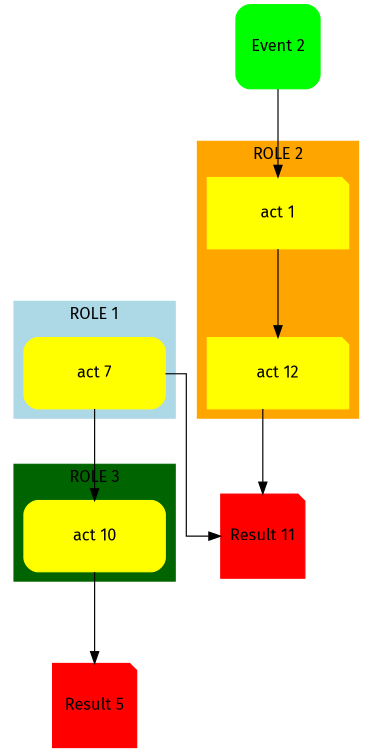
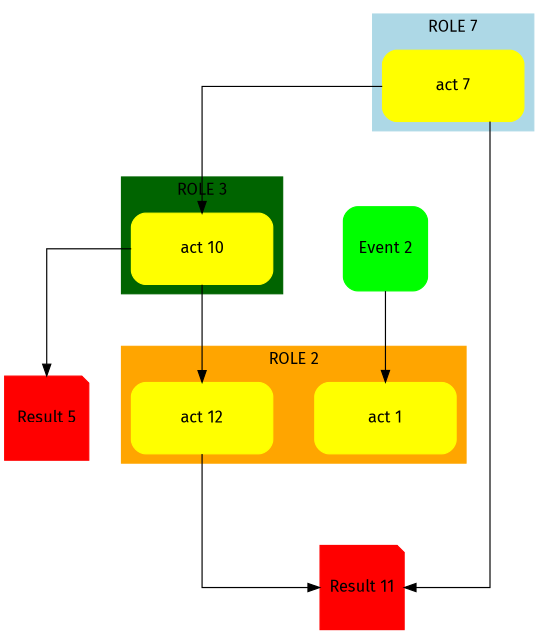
(278, 213) -> (385, 418)
(278, 287) -> (202, 328)
(95, 315) -> (453, 27)
(278, 373) -> (202, 418)
